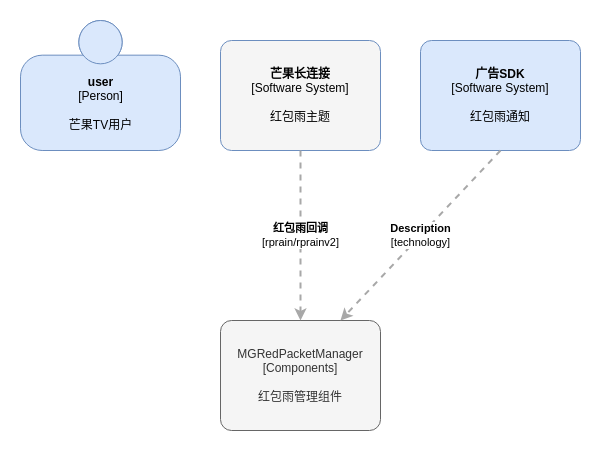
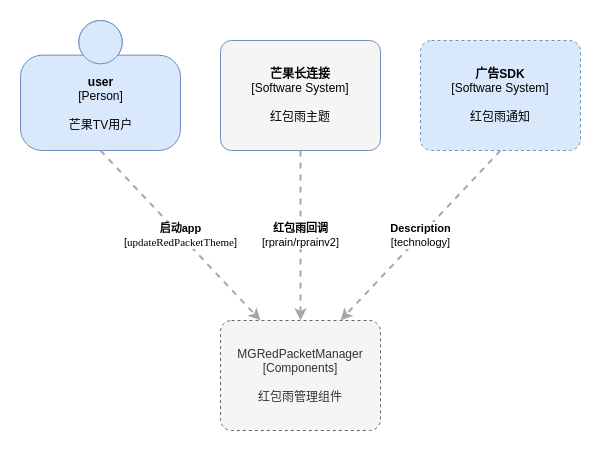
(501, 96) -> (501, 96)
none -> (179, 234)
(301, 376) -> (301, 376)
